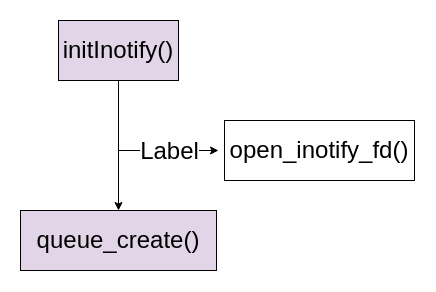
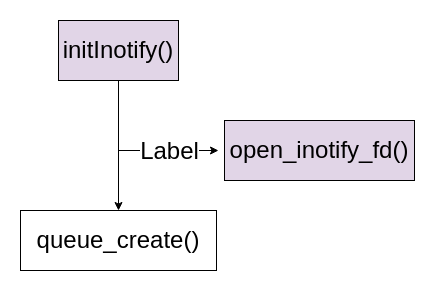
(320, 151) -> (320, 151)
(119, 241) -> (119, 241)
